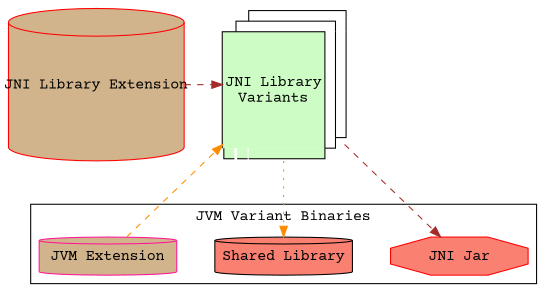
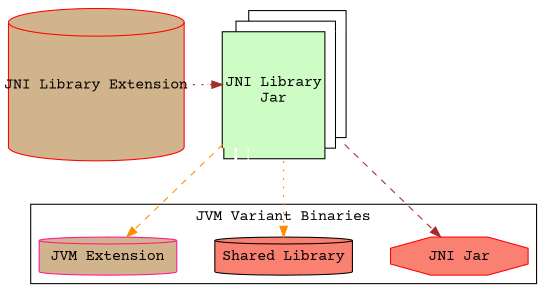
(198, 85) -> (198, 85)
(274, 97) -> (274, 97)
(171, 195) -> (179, 187)
